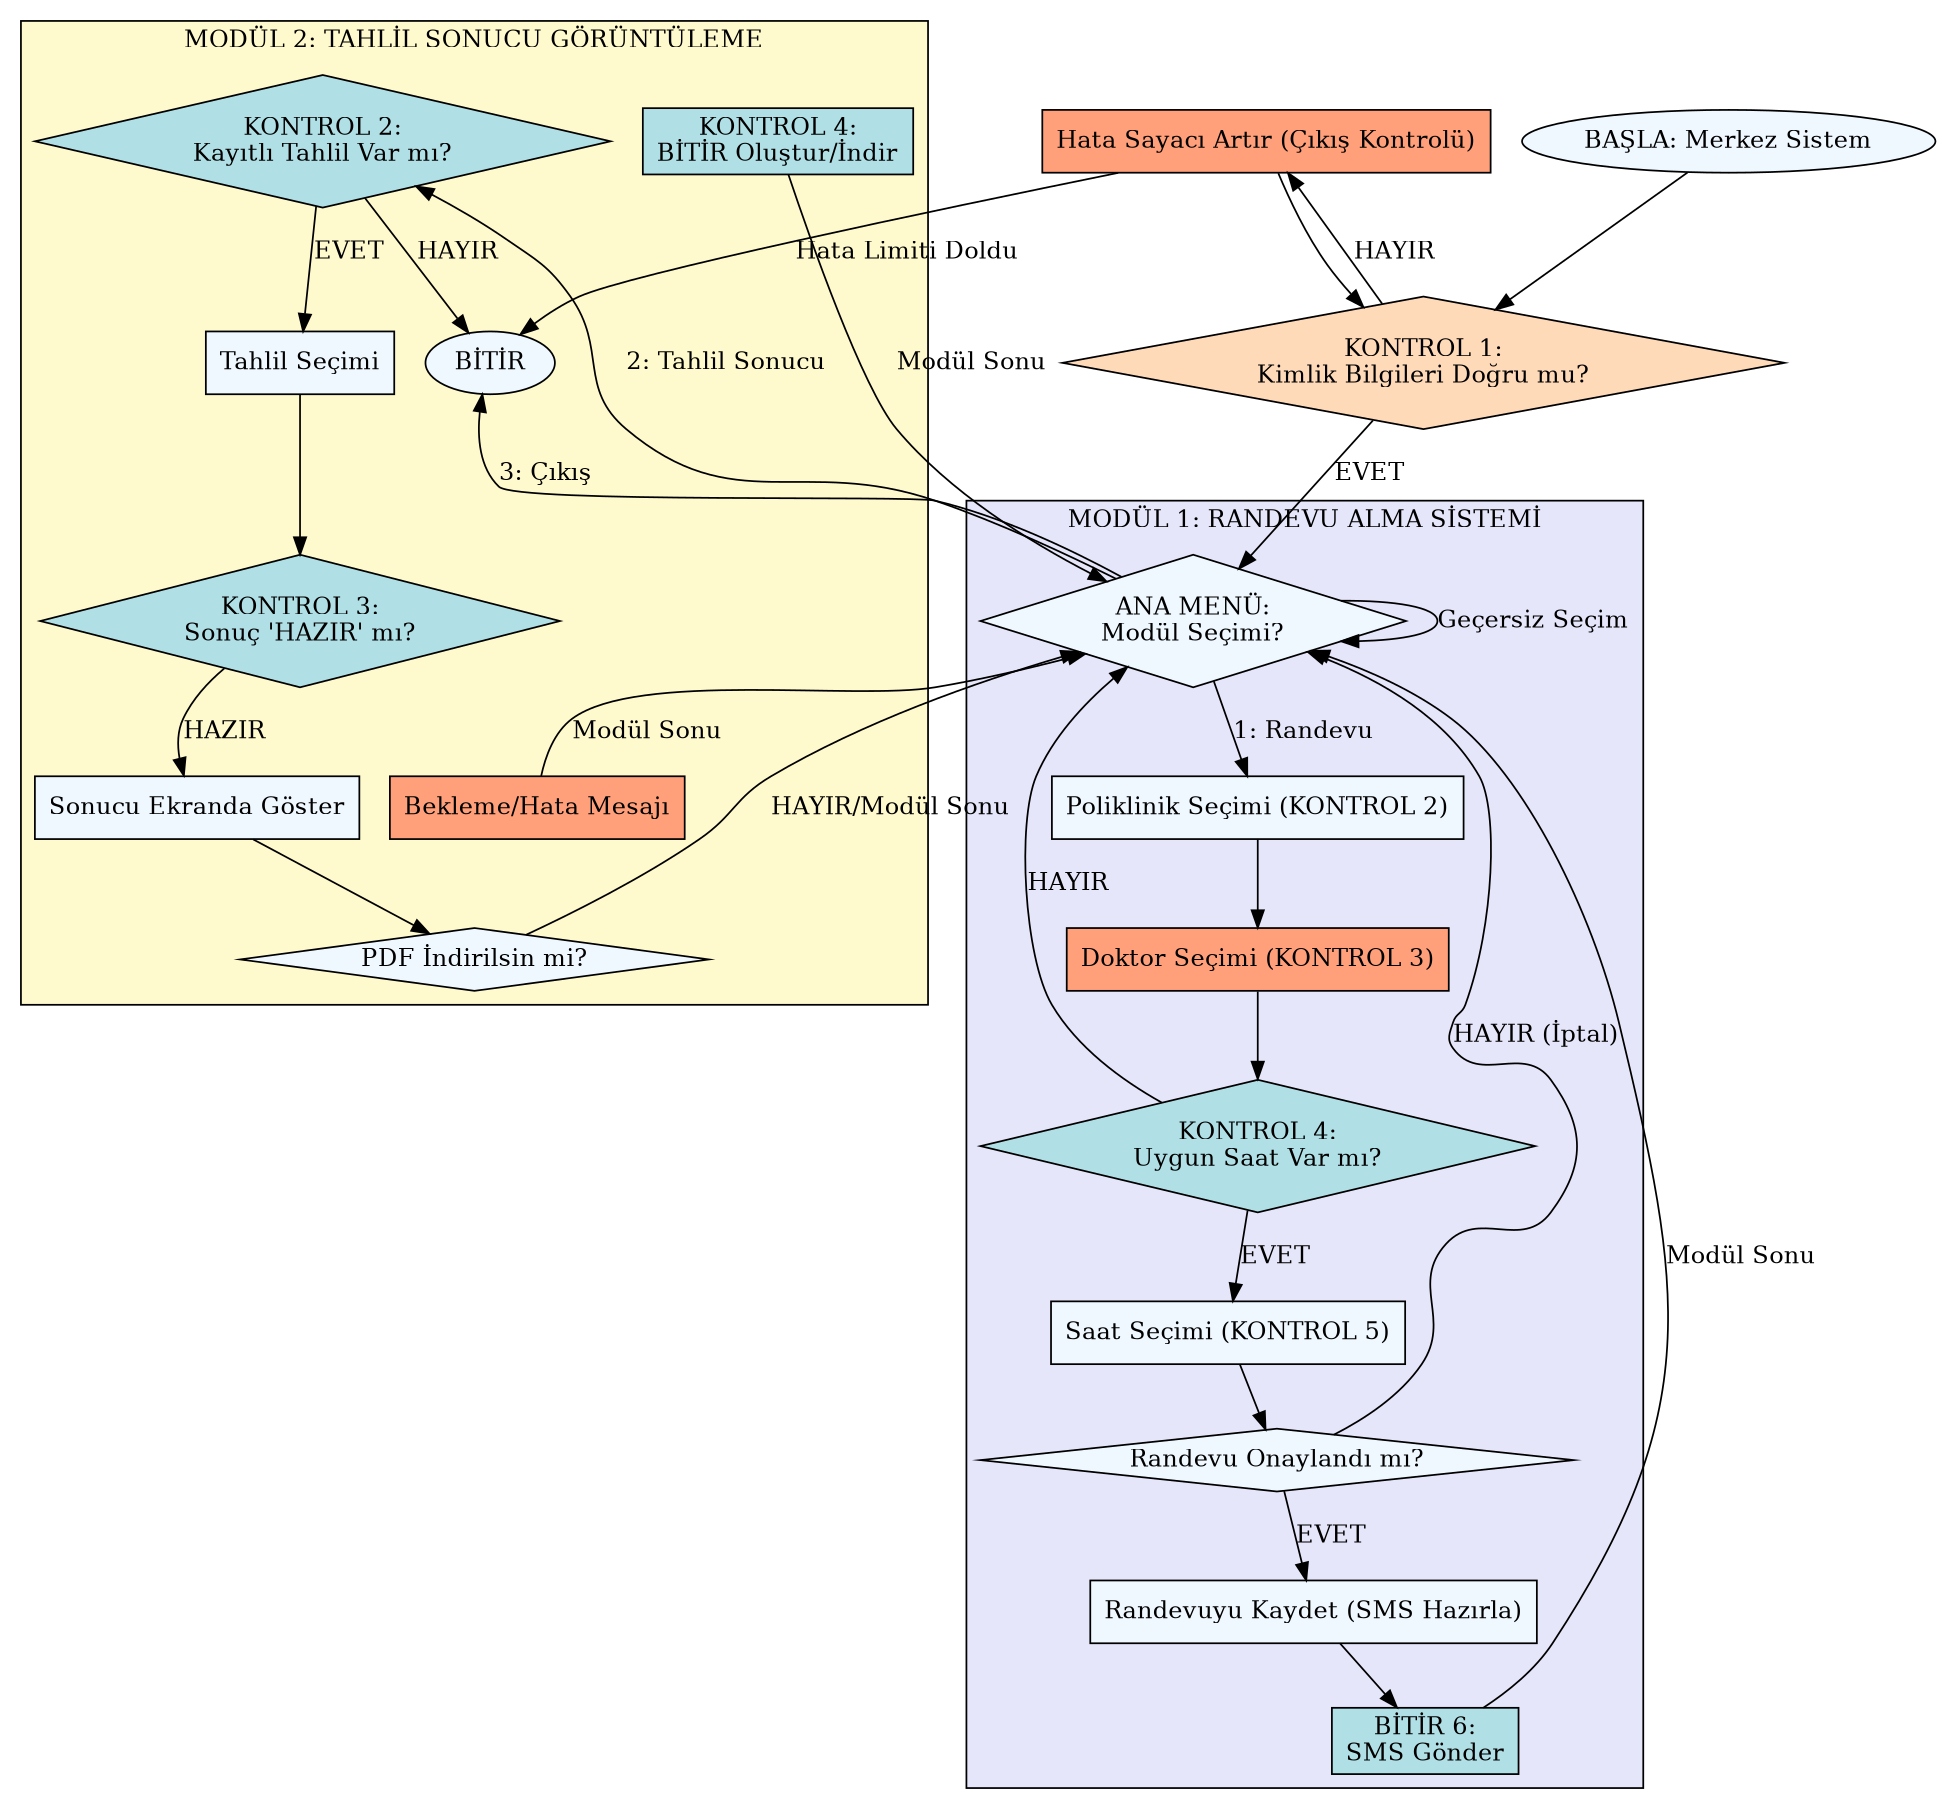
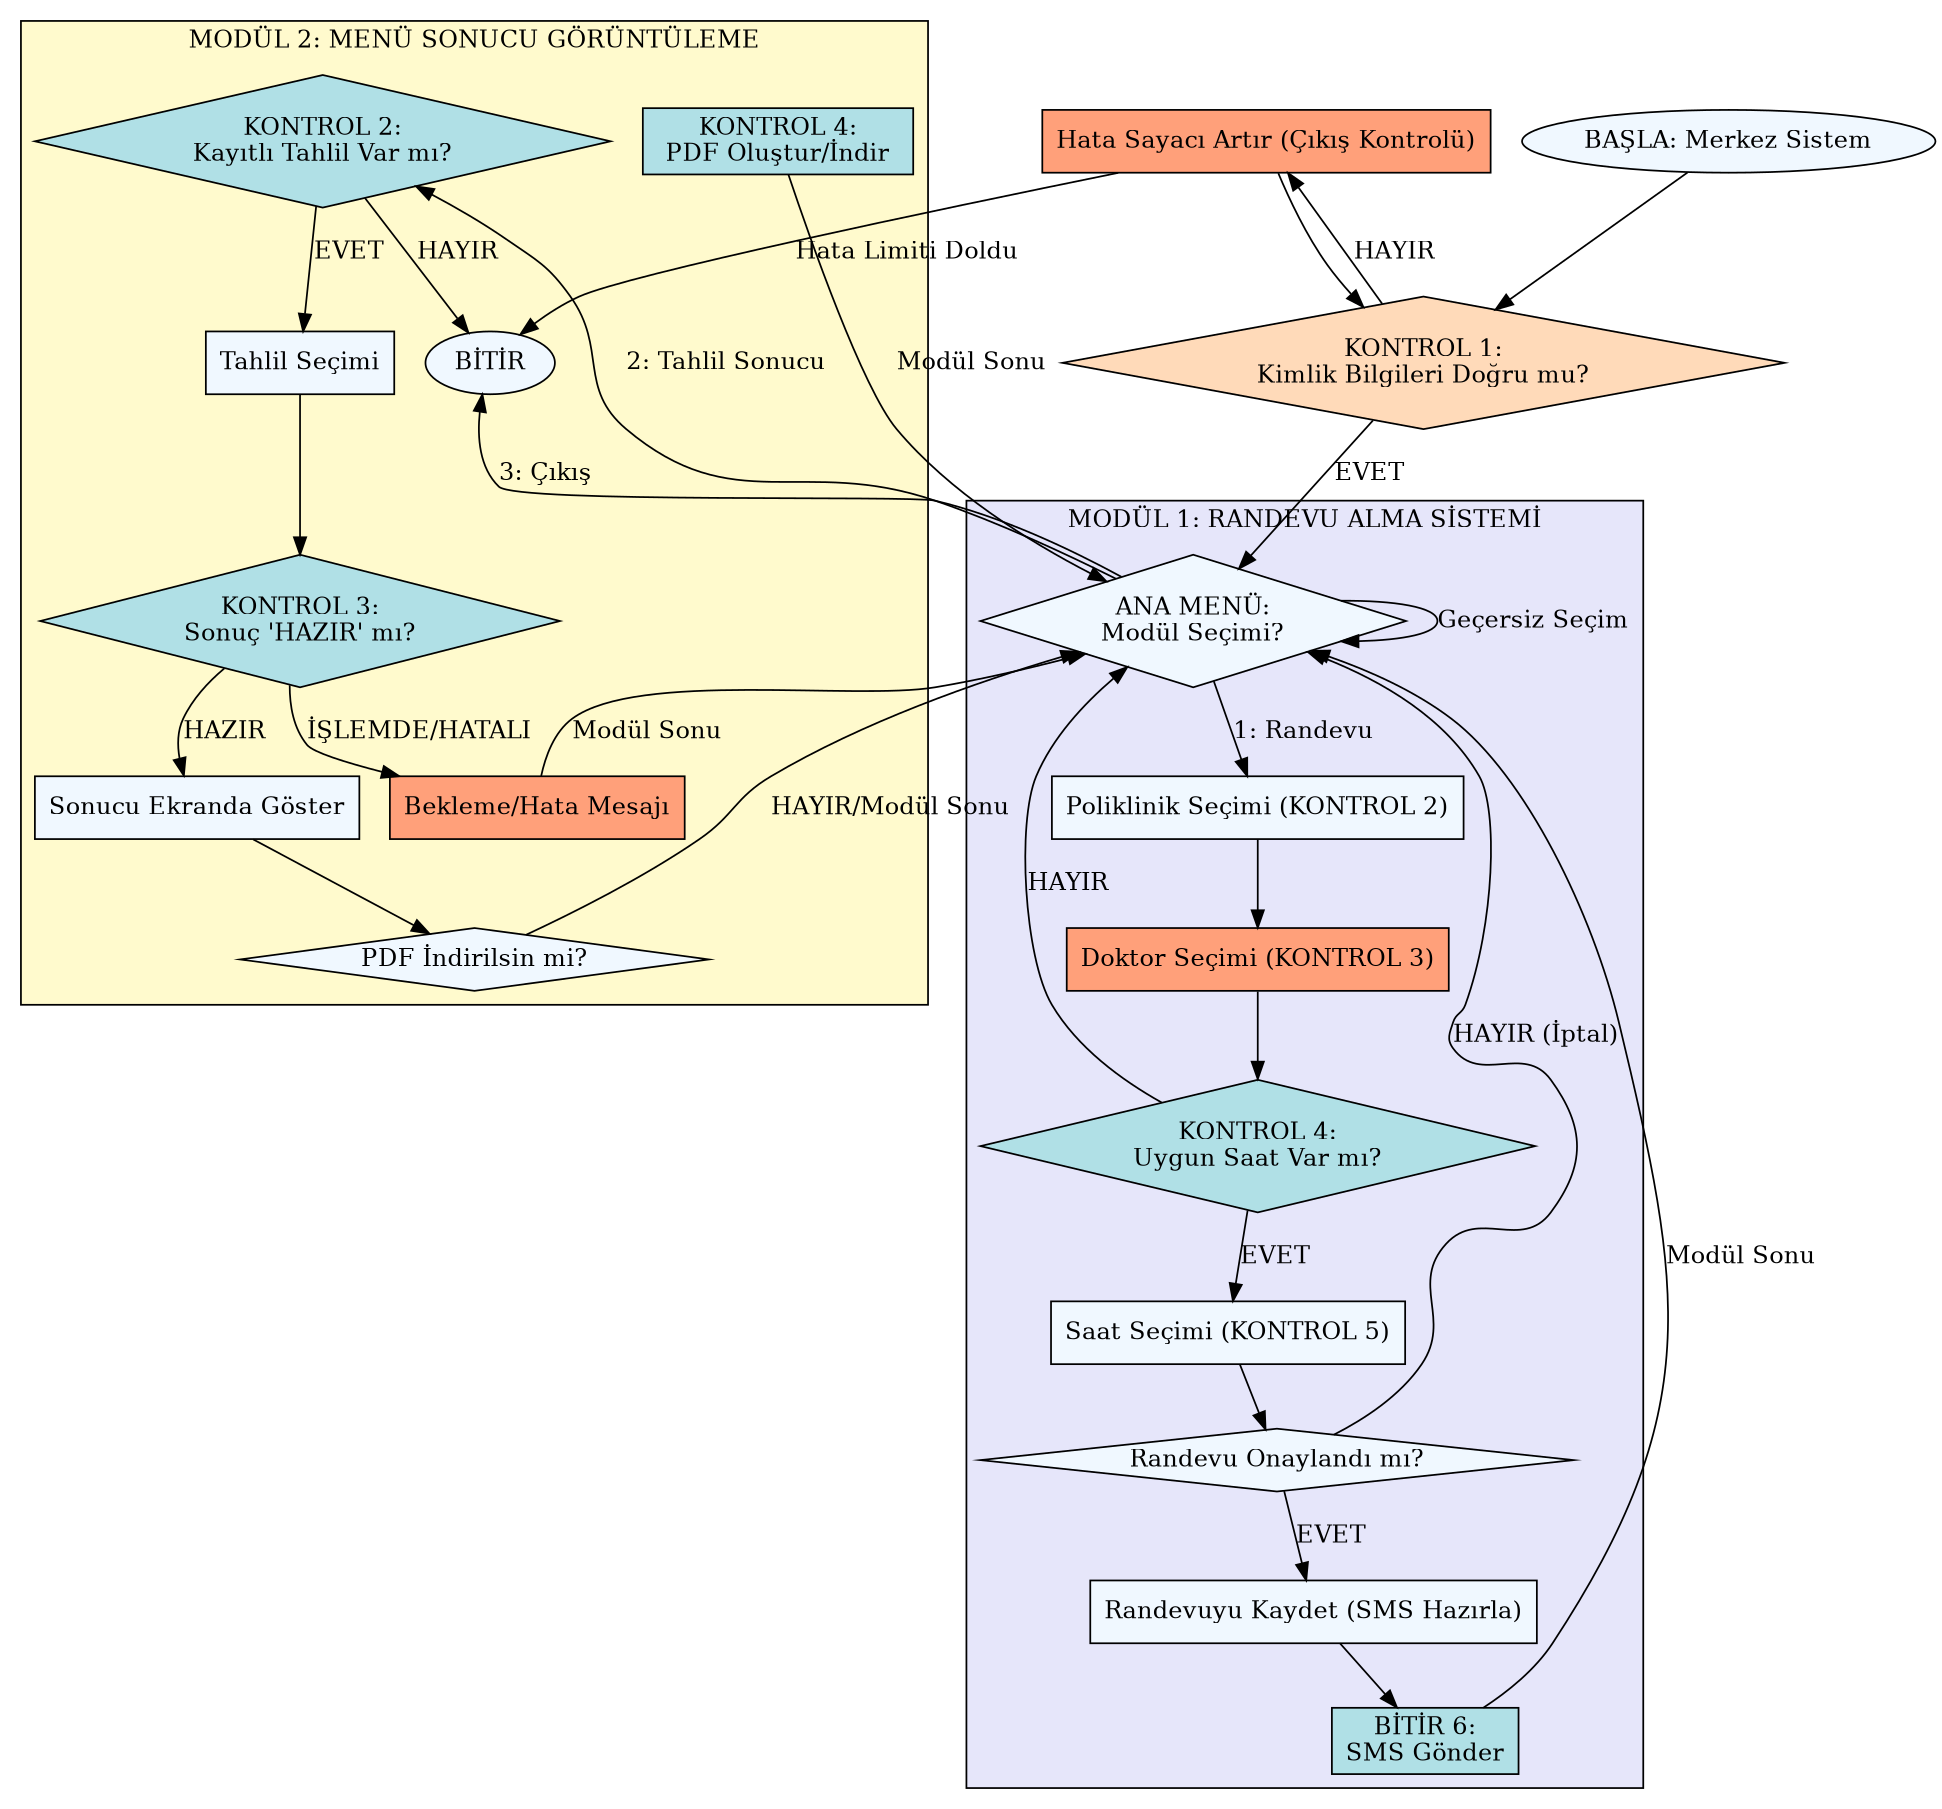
(474, 41) -> (474, 41)
(778, 141) -> (778, 141)
none -> (314, 750)
